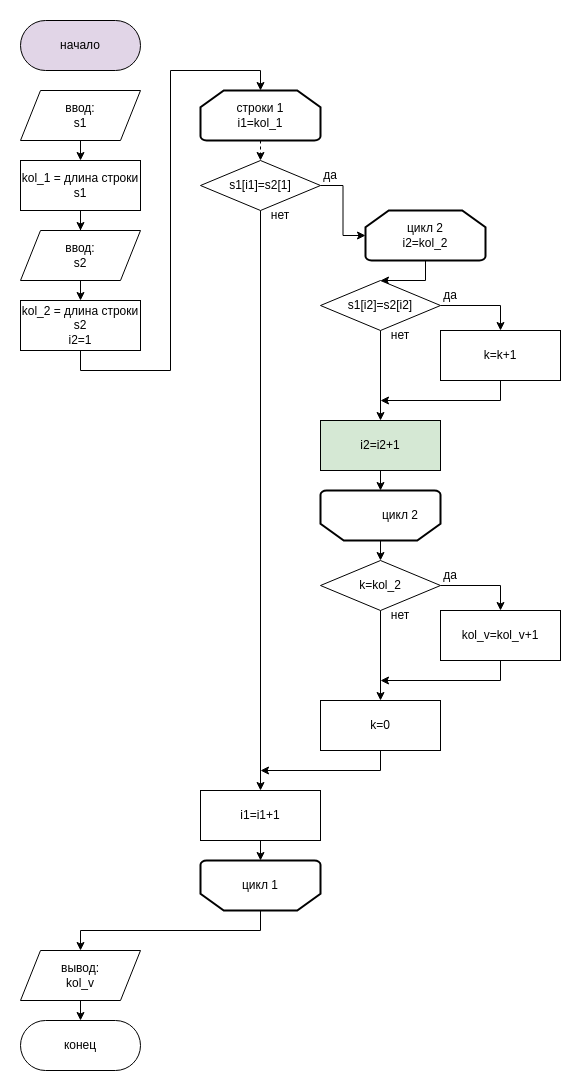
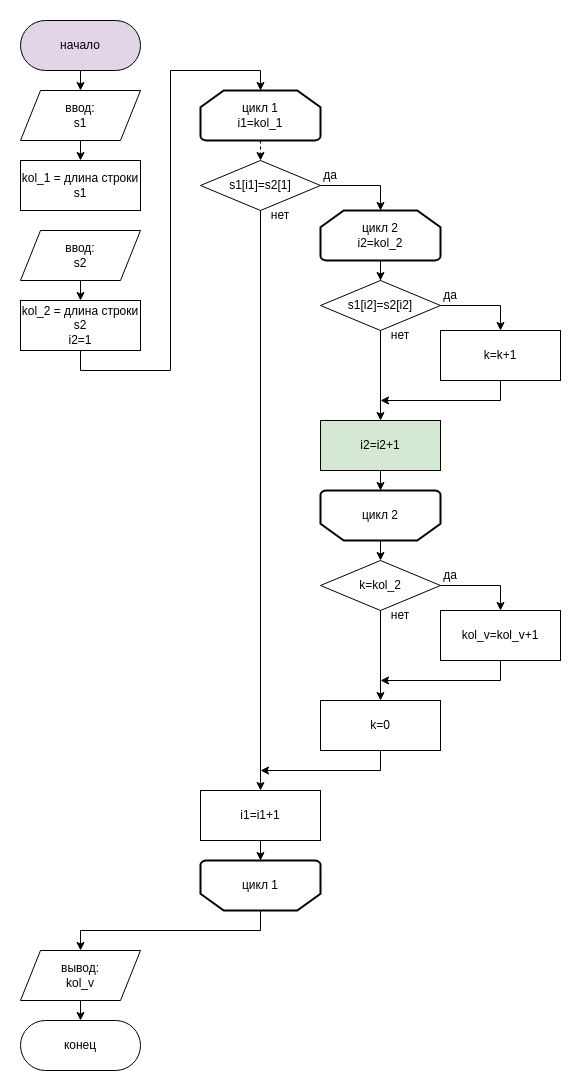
none -> (81, 77)
(261, 116) -> (261, 116)
(81, 225) -> none
(426, 236) -> (381, 236)
(401, 516) -> (381, 516)
